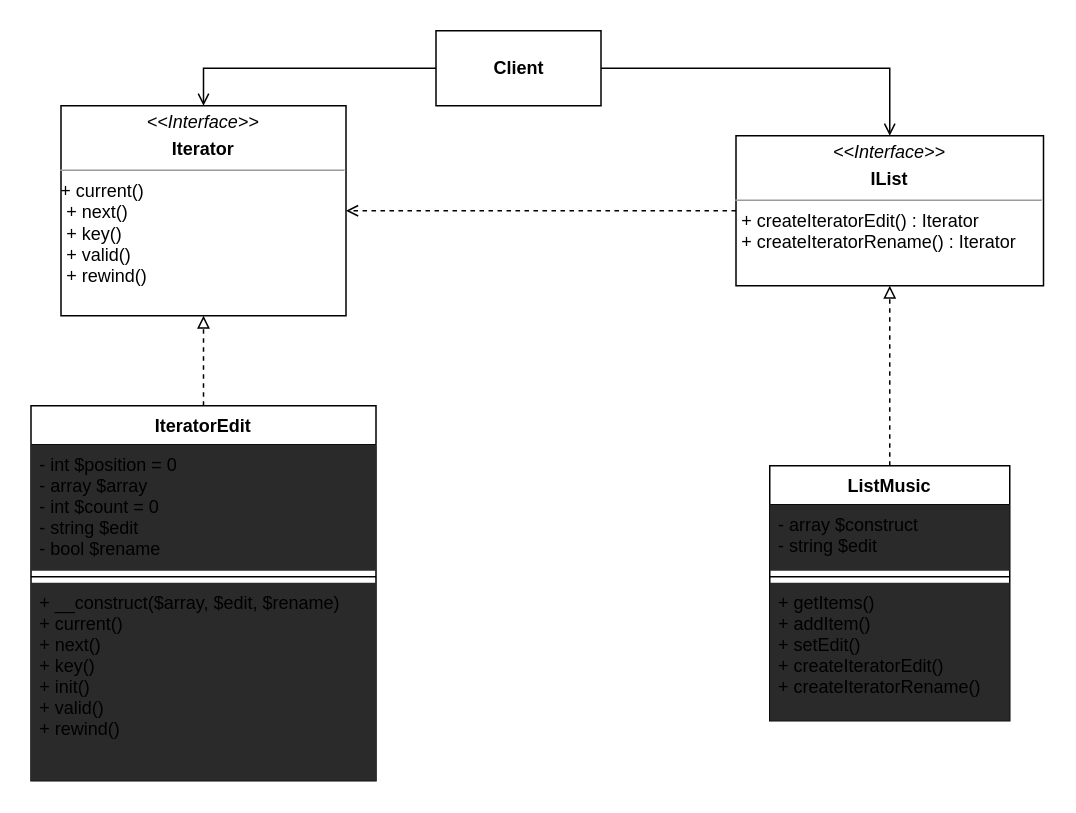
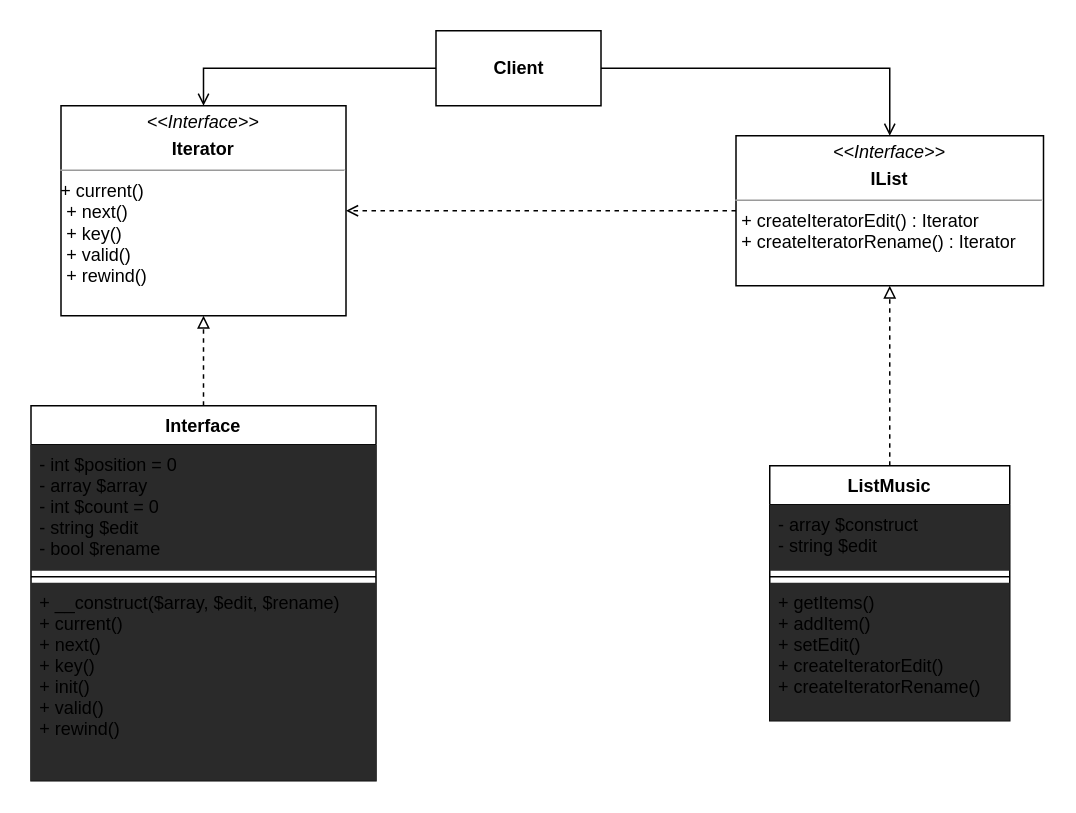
(203, 426) -> (203, 426)
